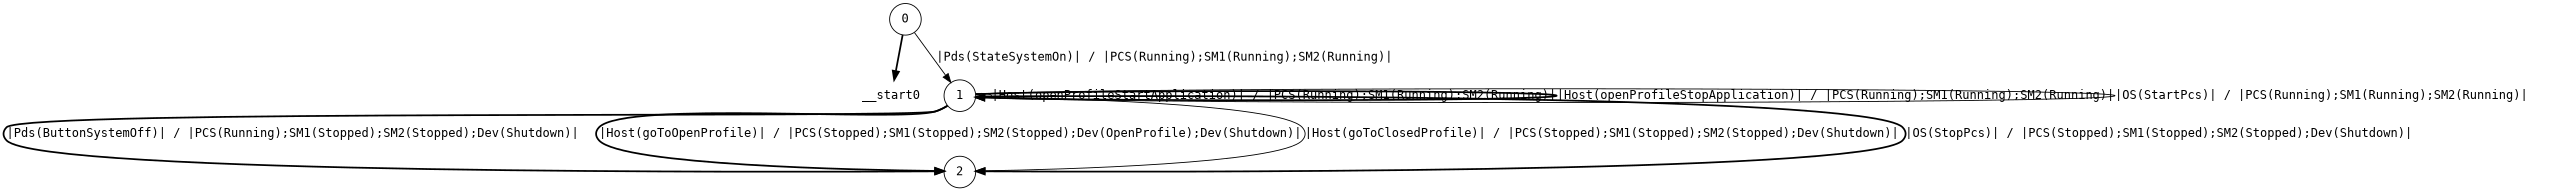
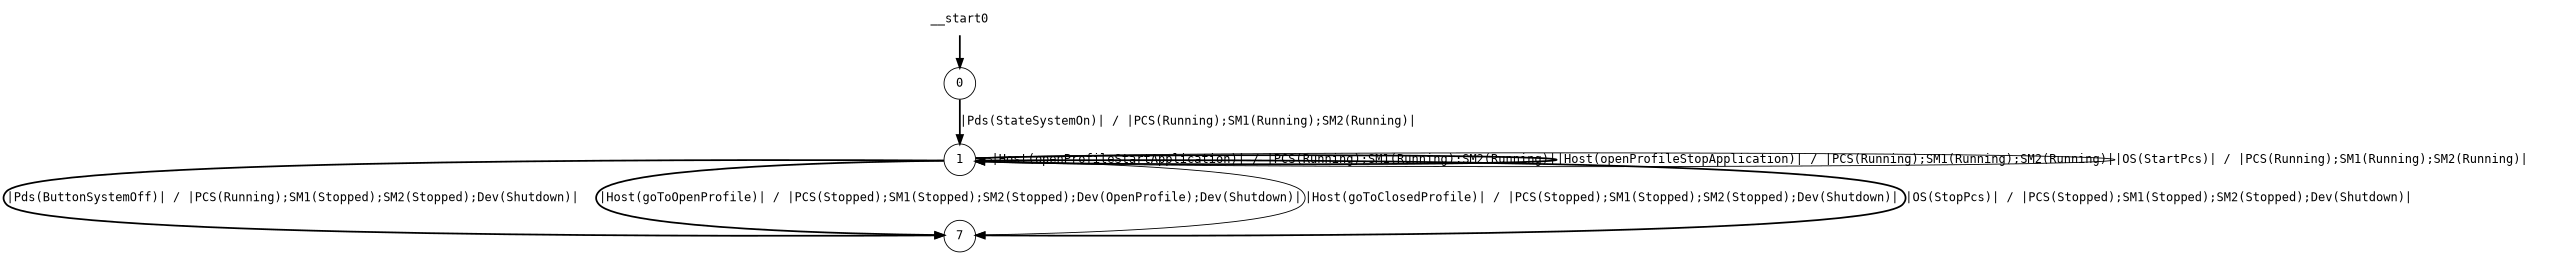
(899, 53) -> (960, 47)
(930, 54) -> (960, 117)
(960, 172) -> (960, 236)
